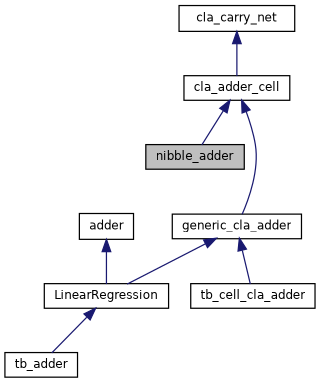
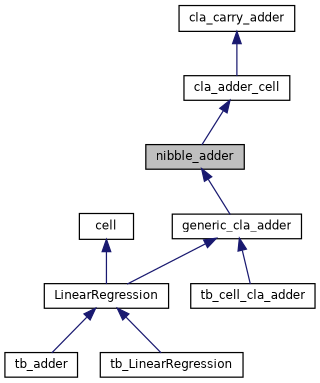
(237, 18) -> (237, 18)
(256, 163) -> (219, 197)
(106, 226) -> (106, 226)
none -> (172, 365)
